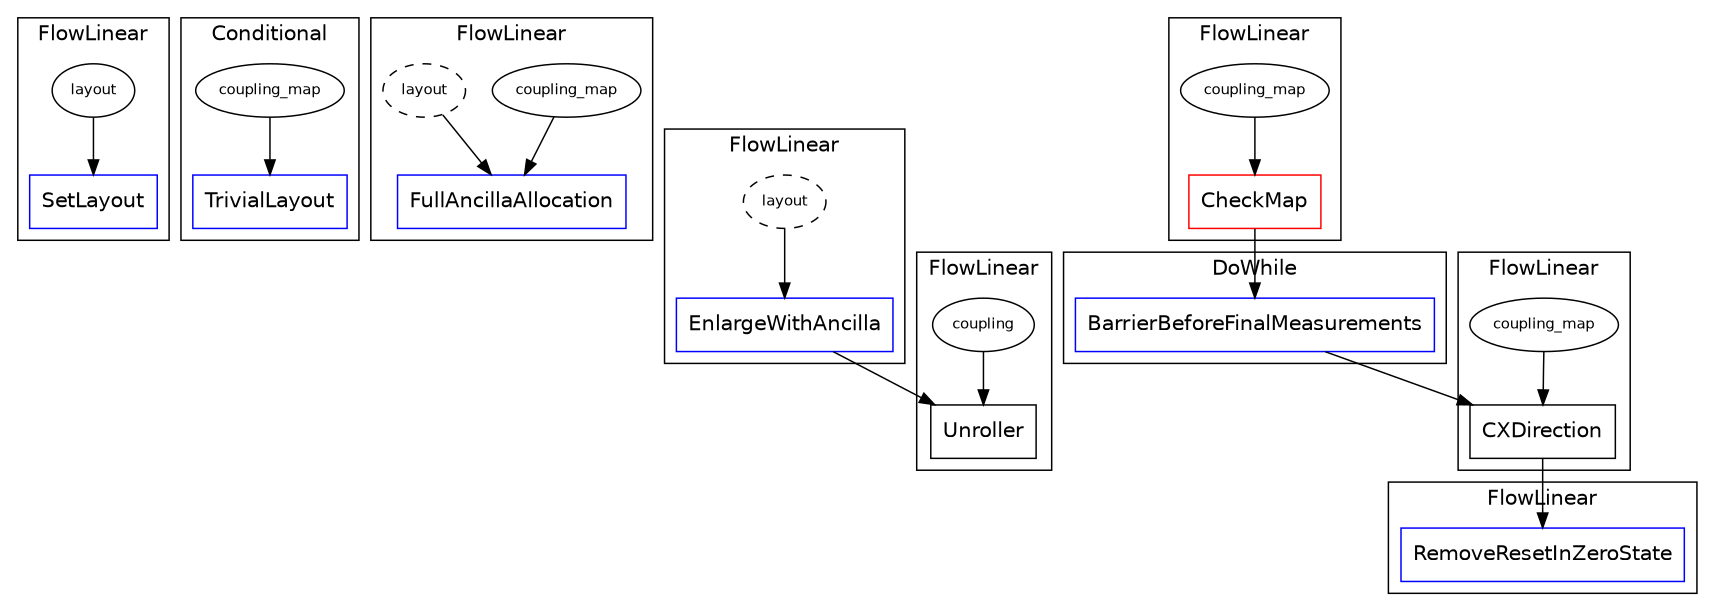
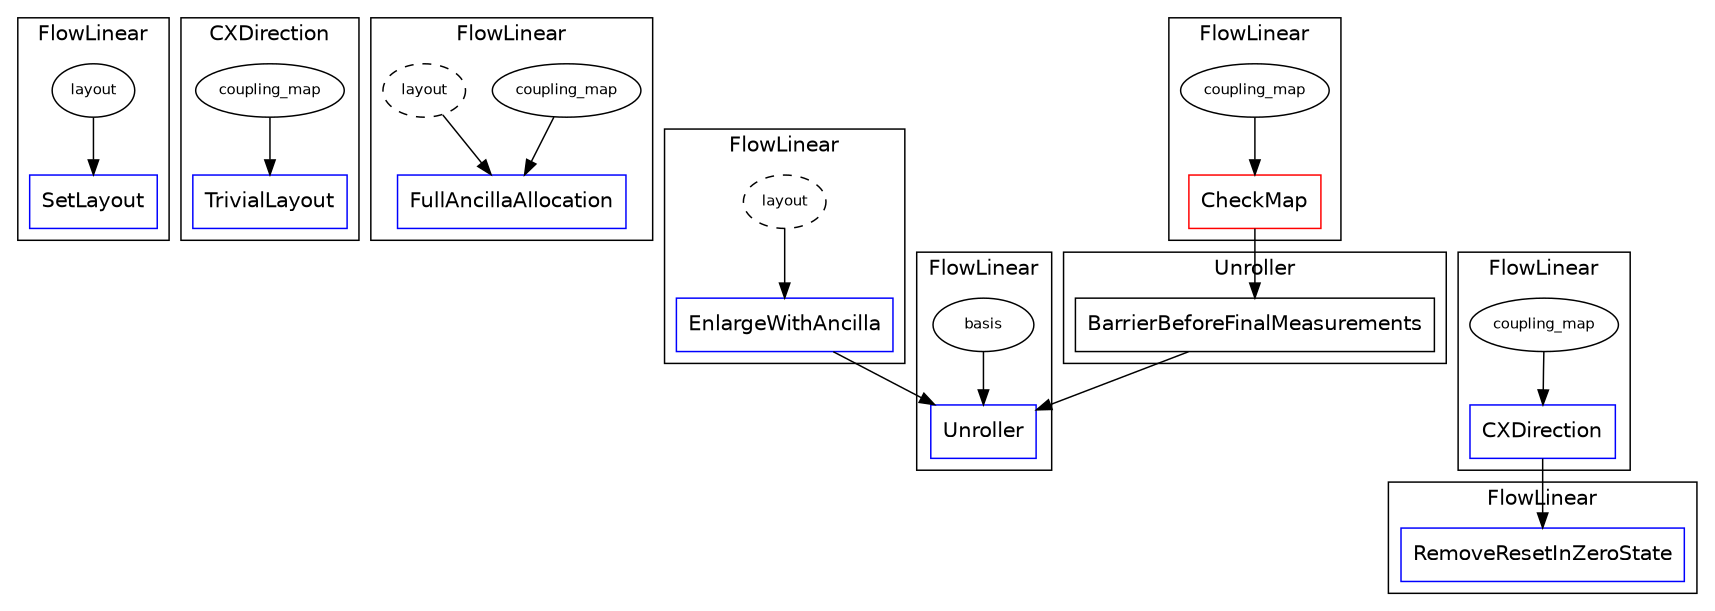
(270, 35) -> (270, 35)
(1255, 269) -> (1255, 269)
(983, 325) -> (983, 325)
(1255, 325) -> (1255, 325)
(1392, 376) -> (1120, 378)
(983, 432) -> (983, 432)
(1543, 432) -> (1543, 432)
